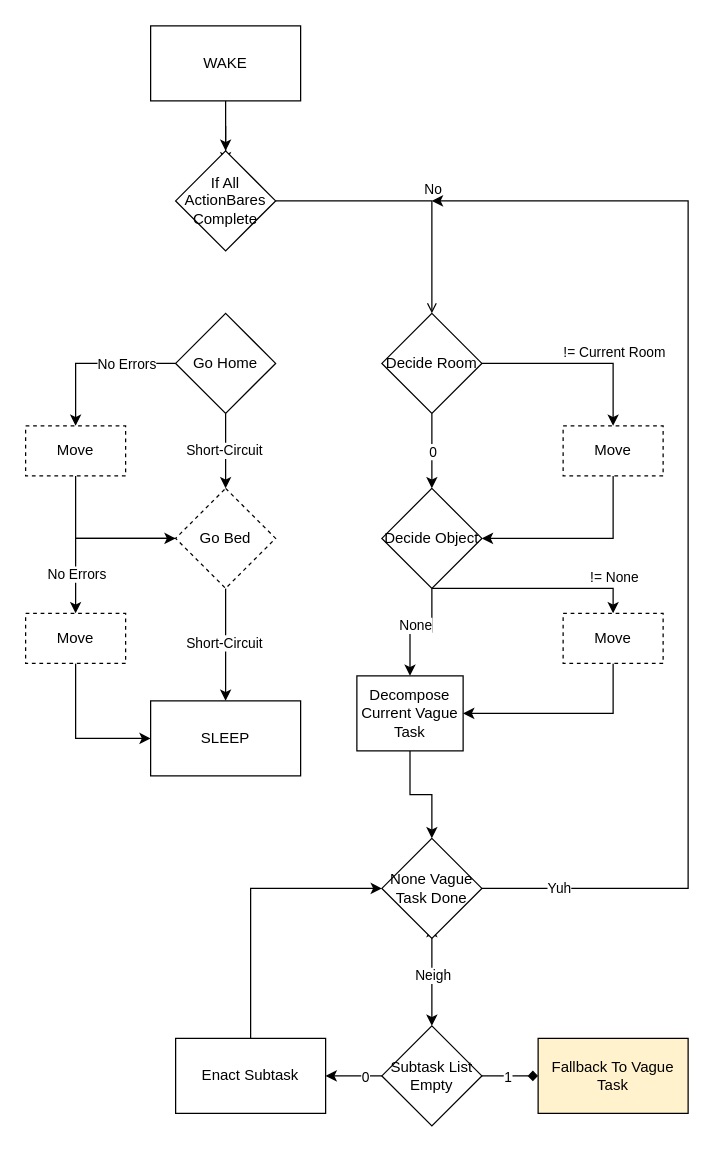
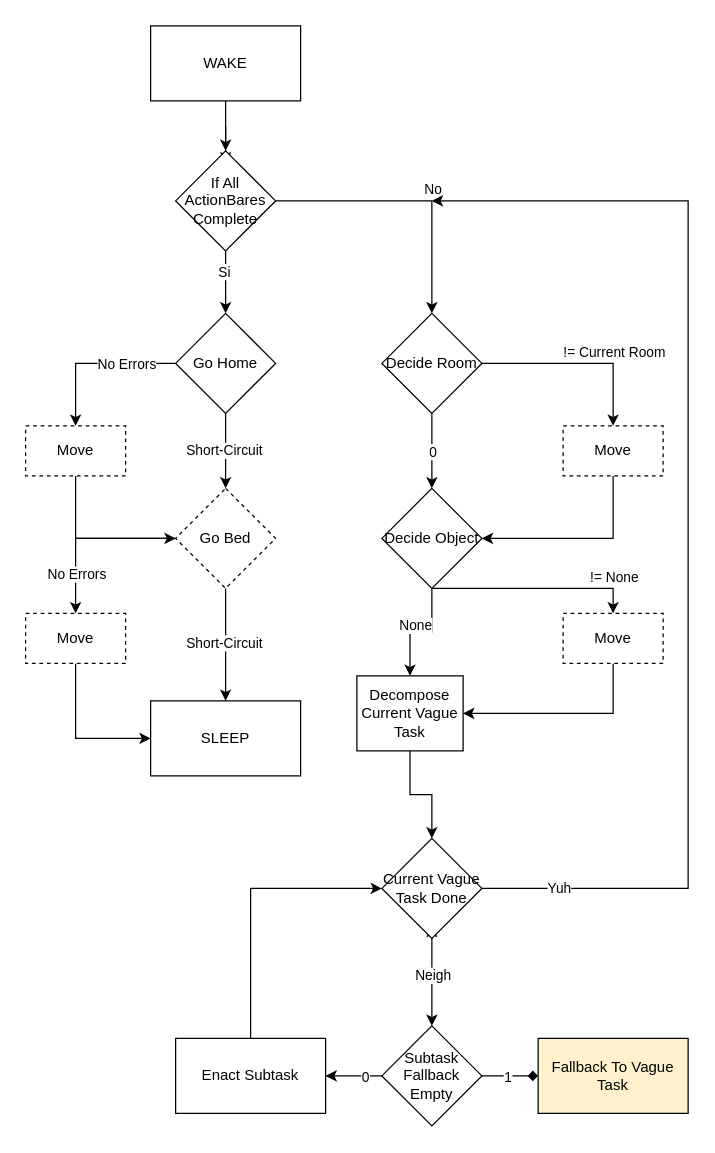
none -> (226, 278)
(432, 305) -> (432, 303)
(432, 888) -> (432, 888)
(432, 1076) -> (432, 1076)
